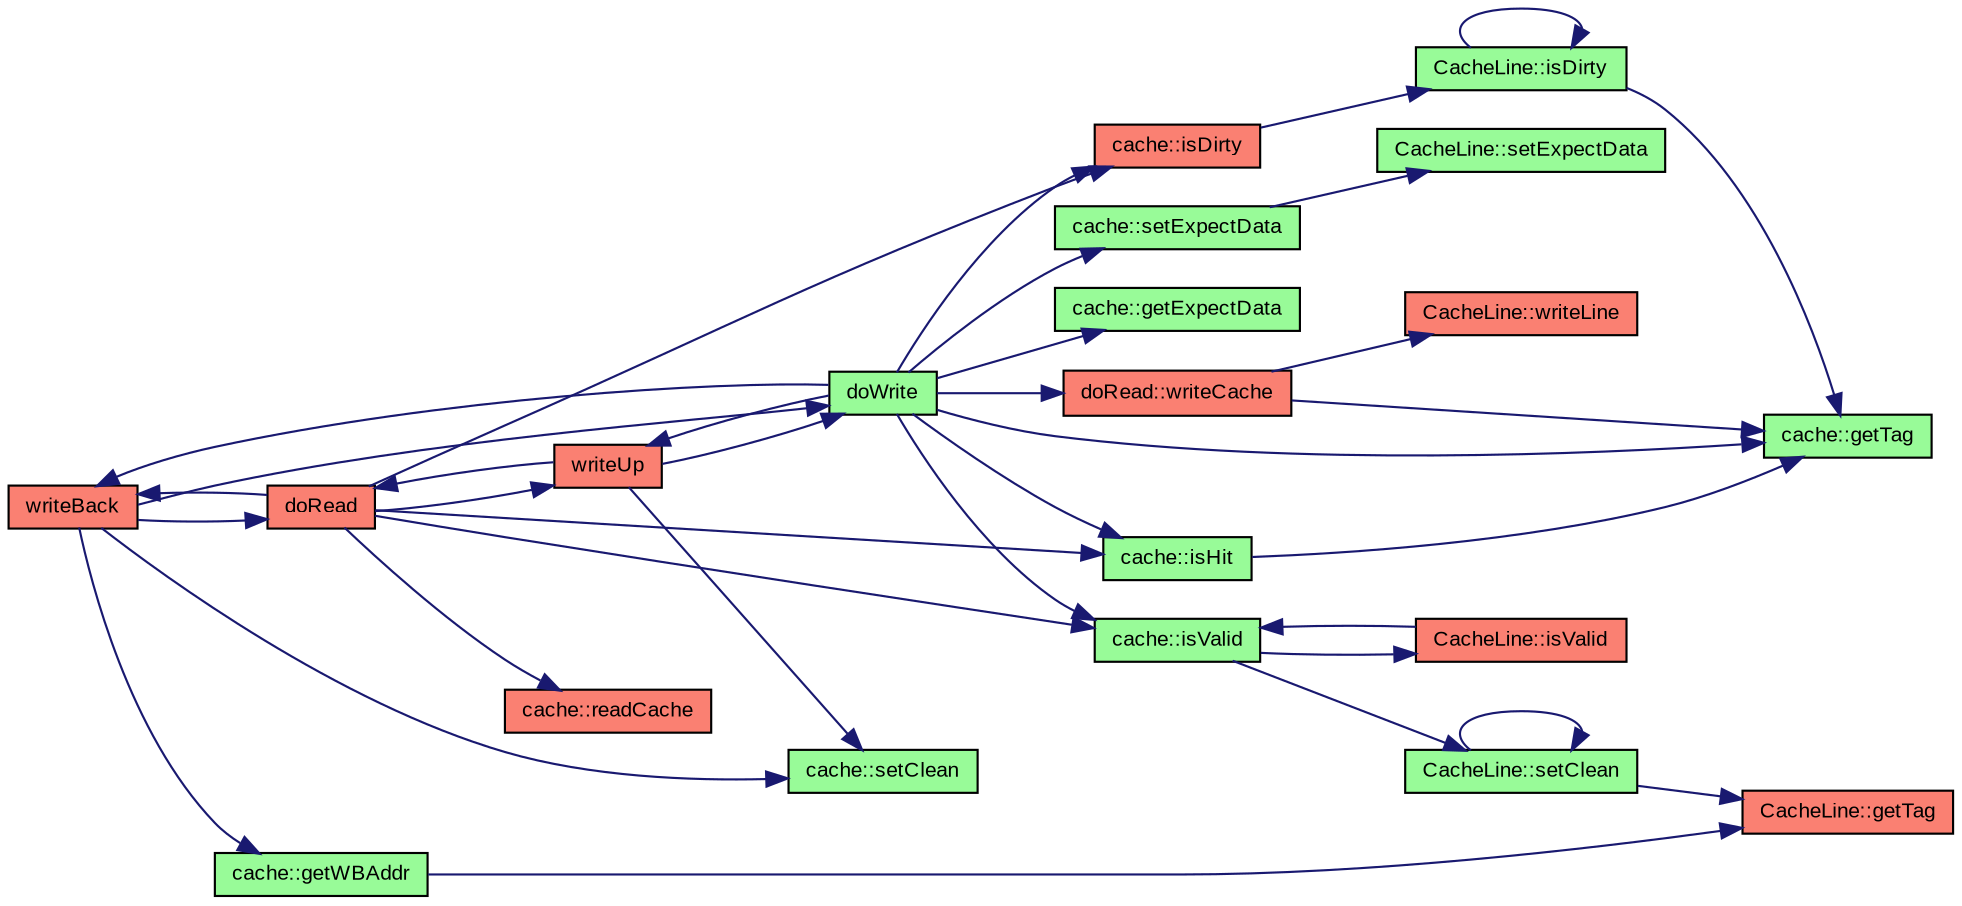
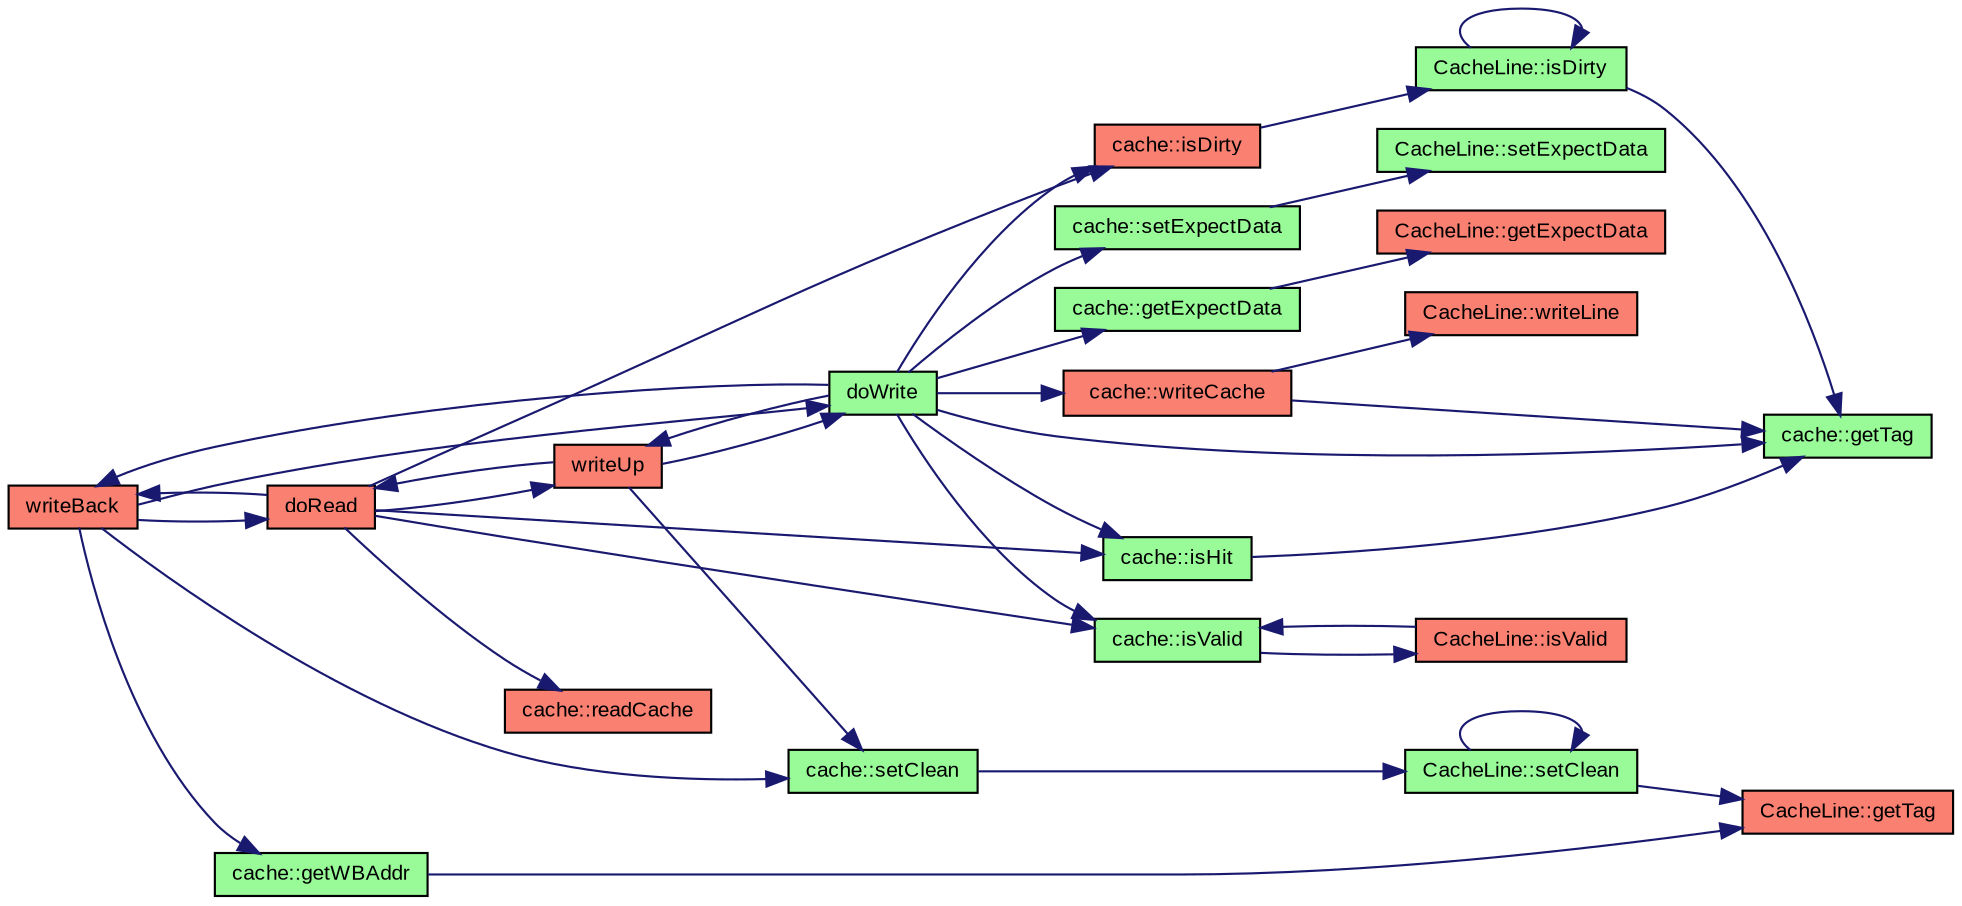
none -> (1521, 232)
(1177, 393) -> (1177, 393)
(1339, 702) -> (1180, 771)
